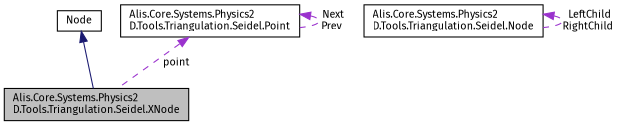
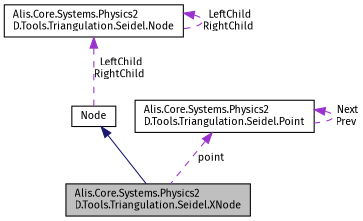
none -> (94, 77)
